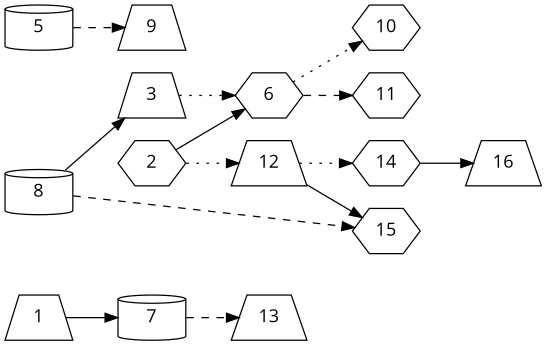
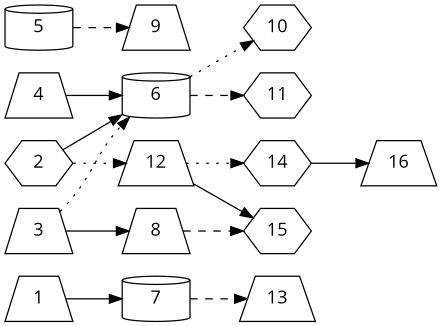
none -> (39, 95)
(269, 95) -> (156, 95)
(90, 148) -> (91, 231)
(39, 192) -> (156, 231)
